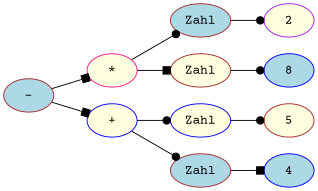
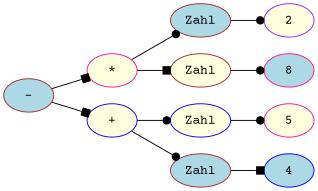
(289, 70) -> (289, 70)
(289, 120) -> (289, 120)
